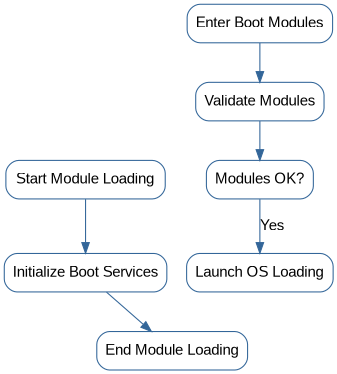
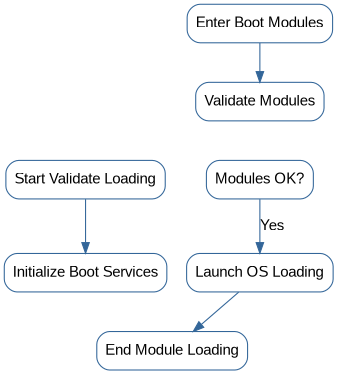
(260, 135) -> none
(86, 180) -> (86, 180)
(125, 308) -> (220, 308)
